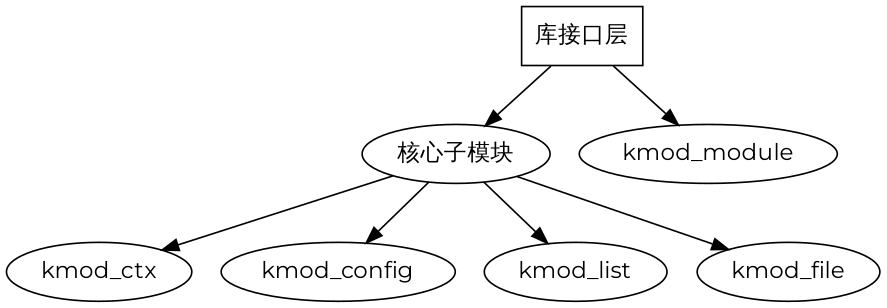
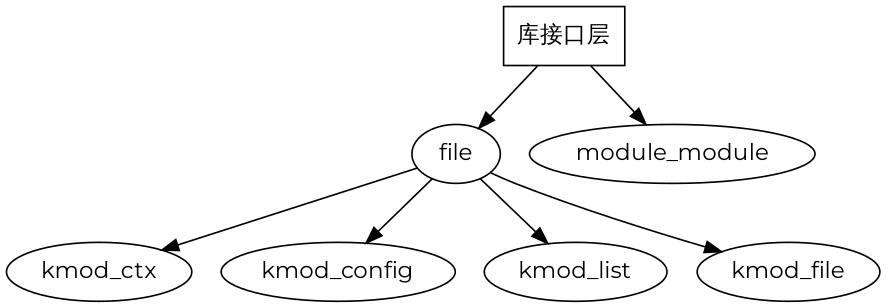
(456, 154) -> (456, 154)
(708, 154) -> (672, 154)
